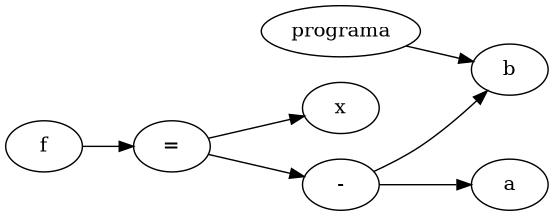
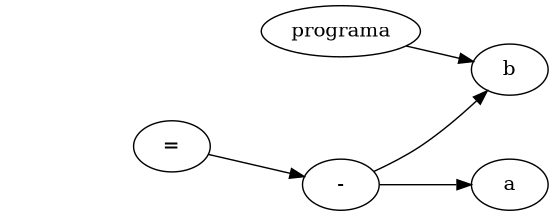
(341, 108) -> none
(44, 146) -> none
